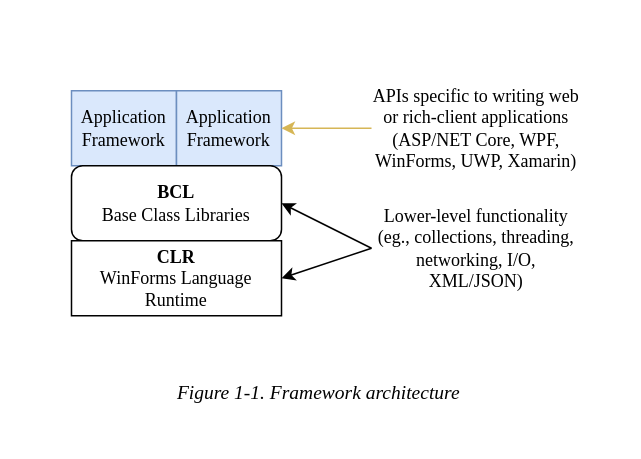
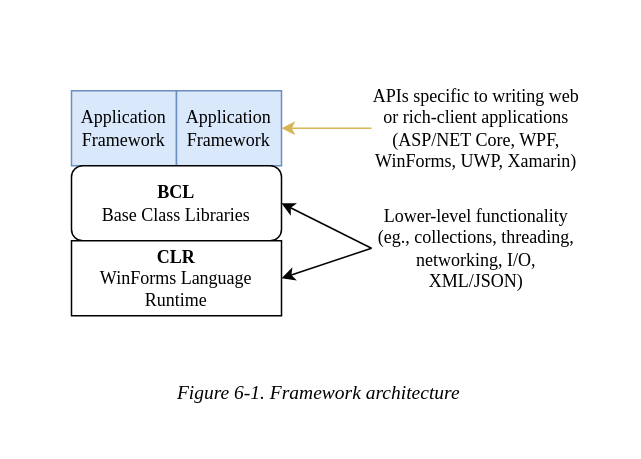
(319, 392) -> (319, 392)
